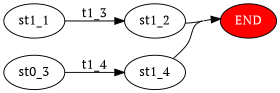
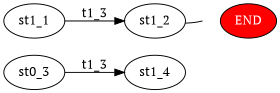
(189, 40) -> none
(95, 65) -> (95, 65)
